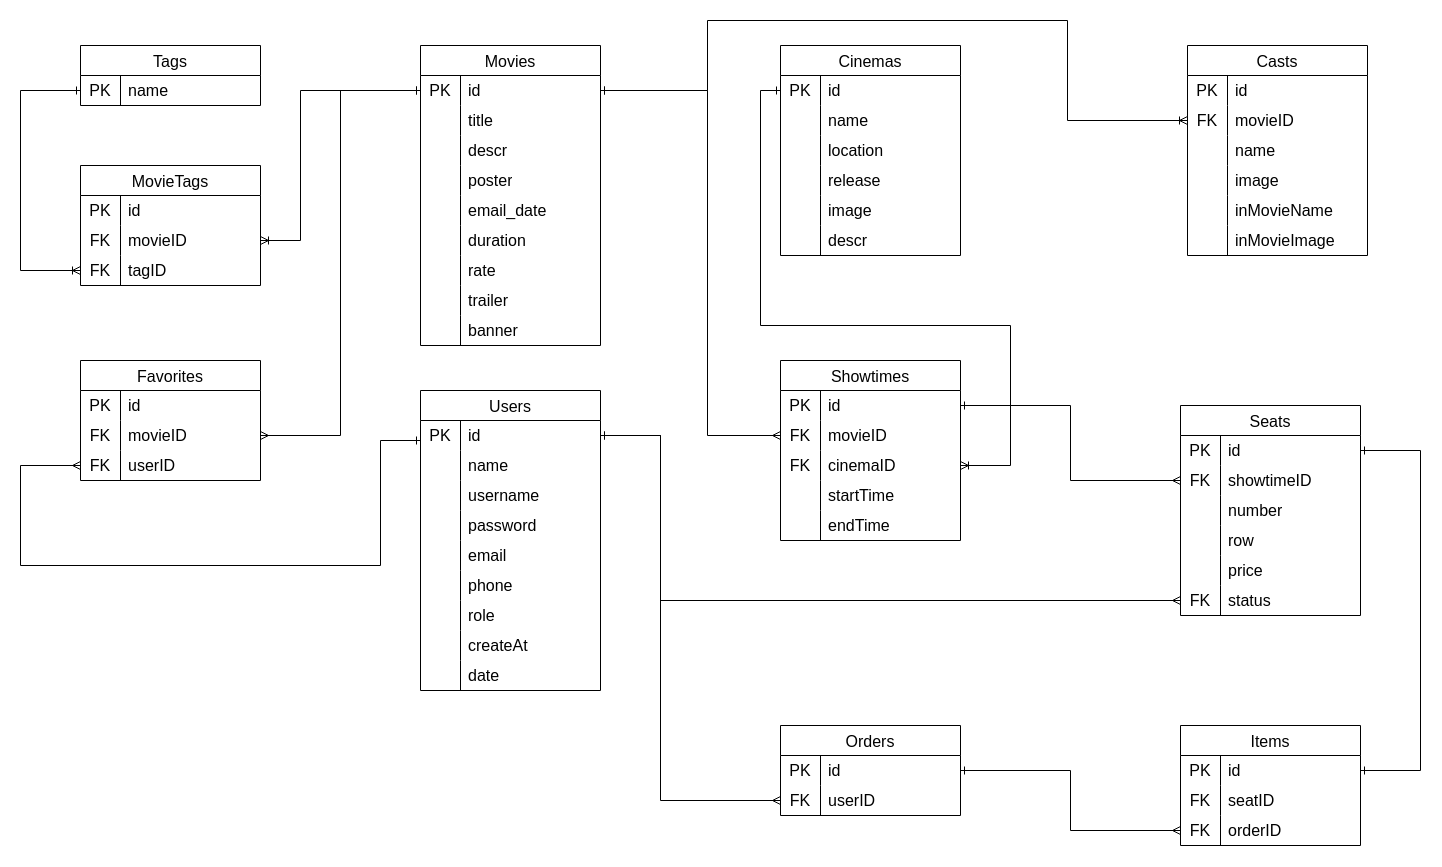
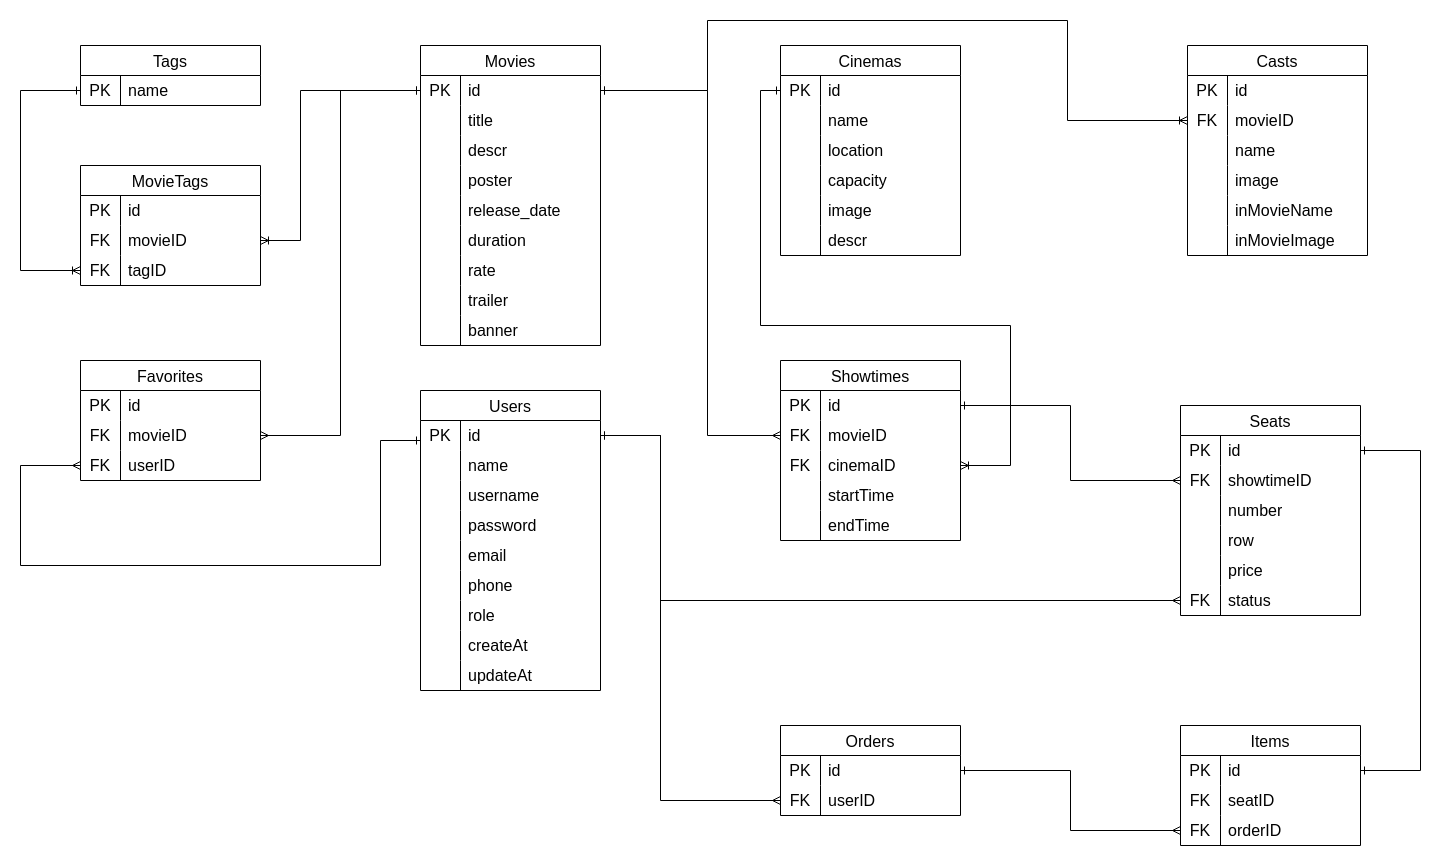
(858, 181) -> (862, 181)
(509, 211) -> (520, 211)
(486, 676) -> (504, 676)
